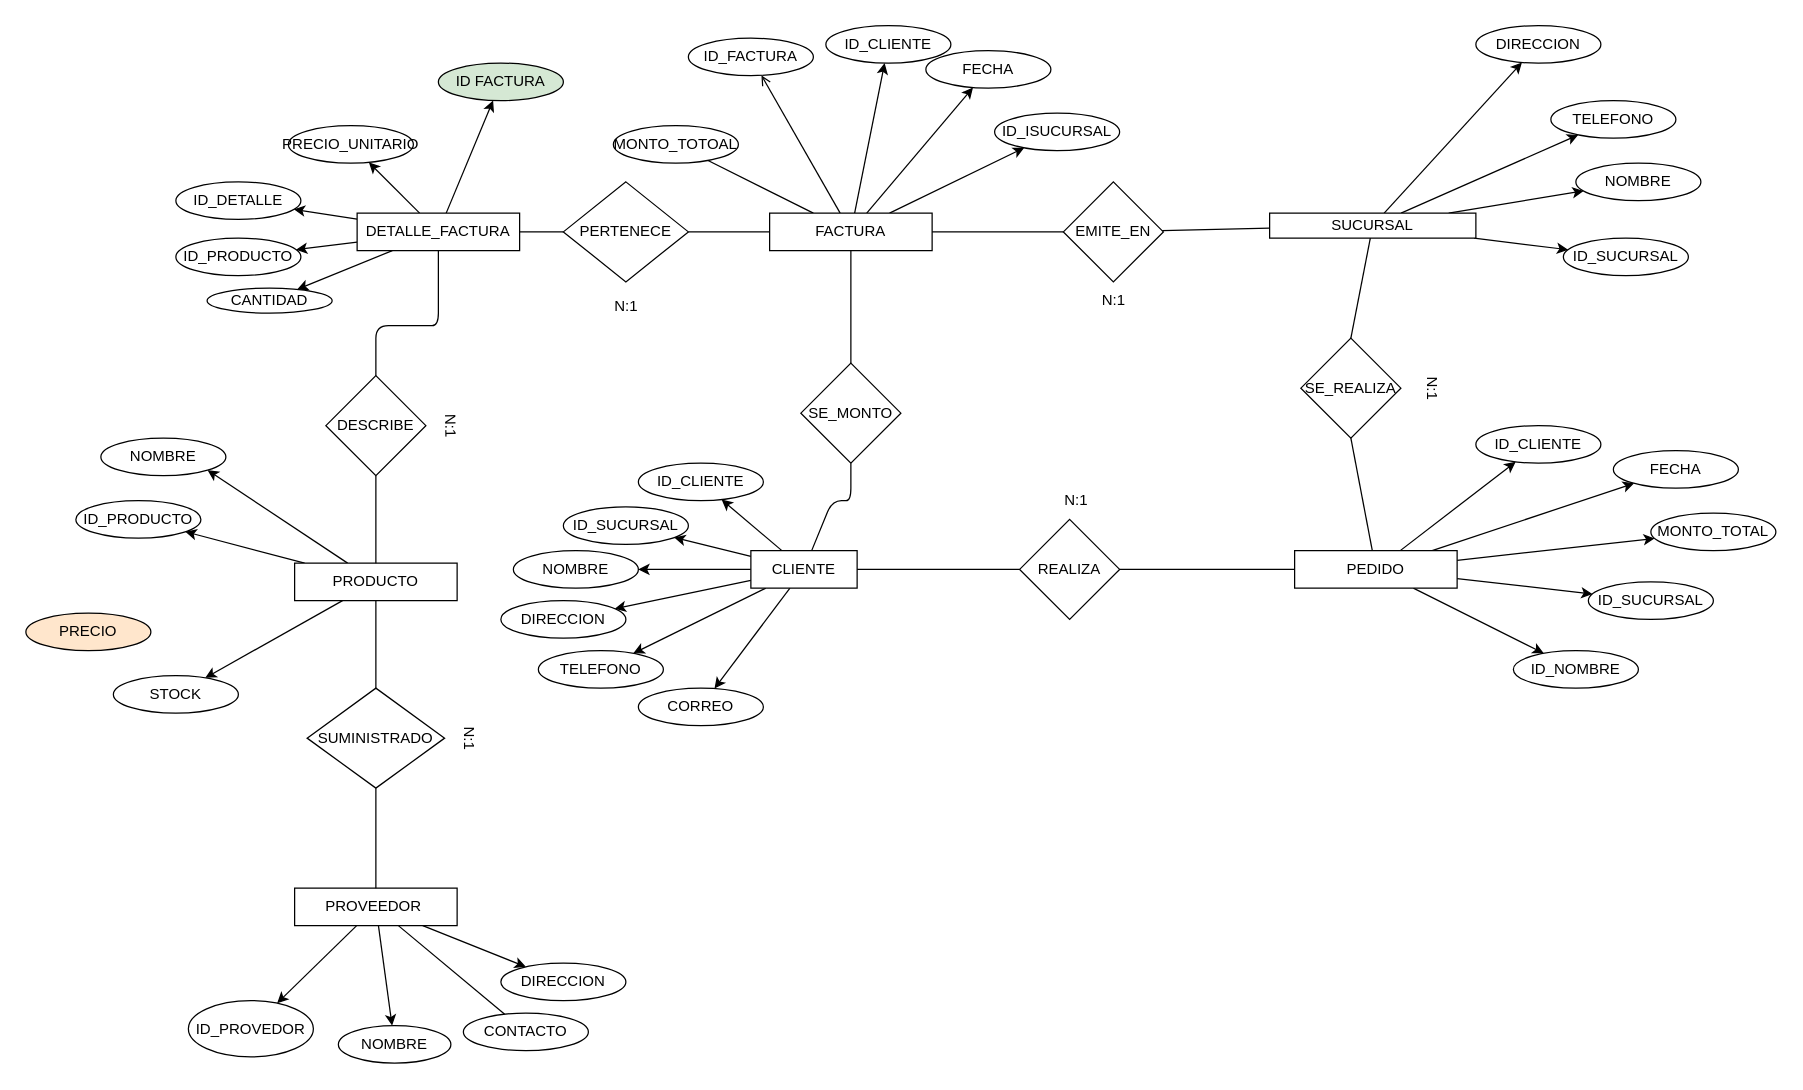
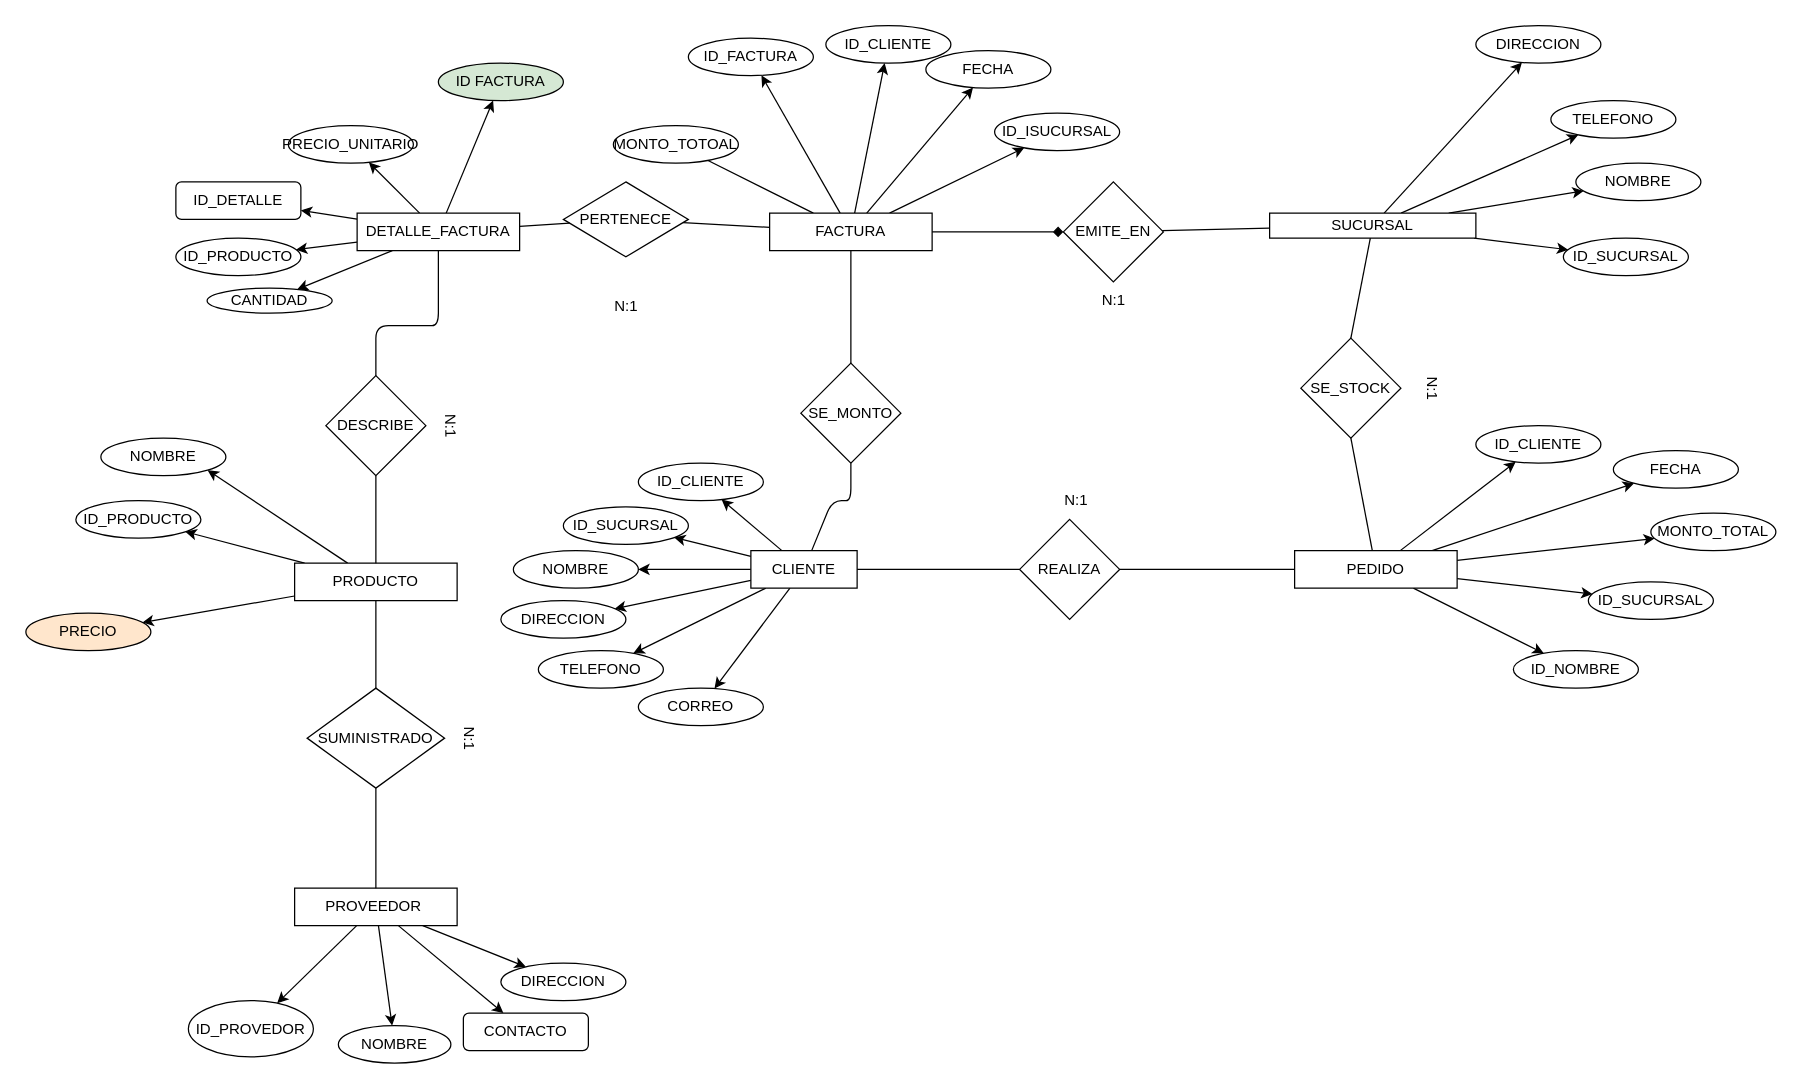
(765, 81) -> (766, 83)
(238, 201) -> (238, 201)
(626, 232) -> (626, 219)
(1057, 232) -> (1052, 232)
(1351, 388) -> (1351, 388)
none -> (222, 609)
(278, 637) -> none
(176, 694) -> none
(499, 1010) -> (495, 1007)
(526, 1032) -> (526, 1032)
